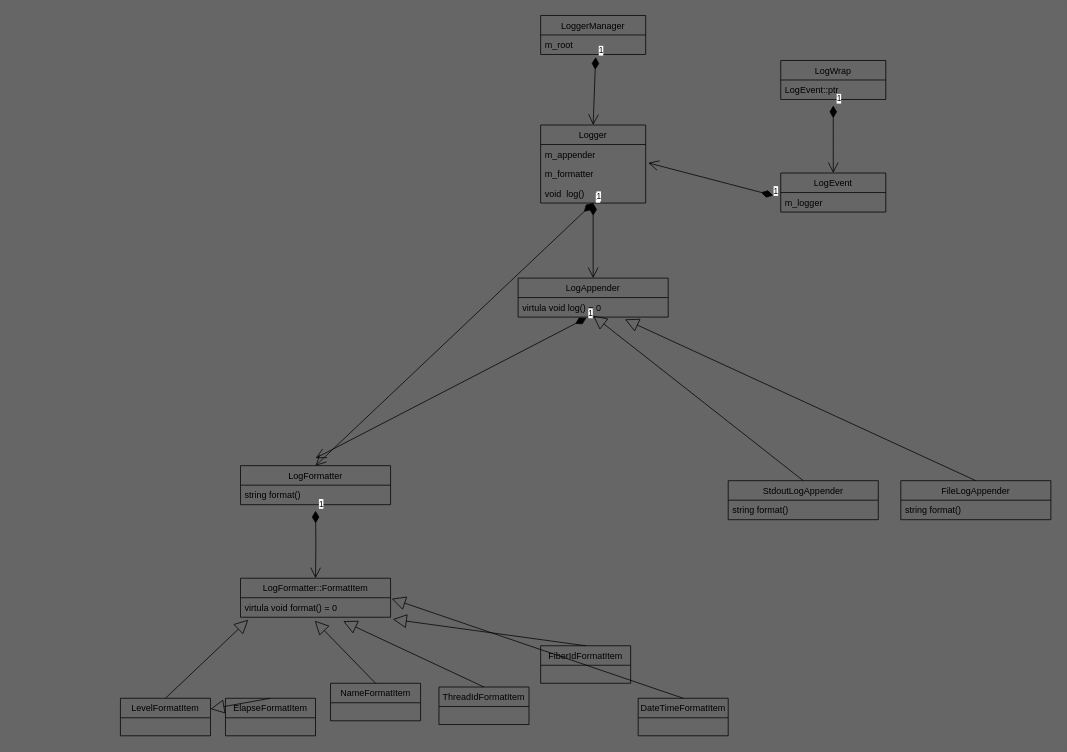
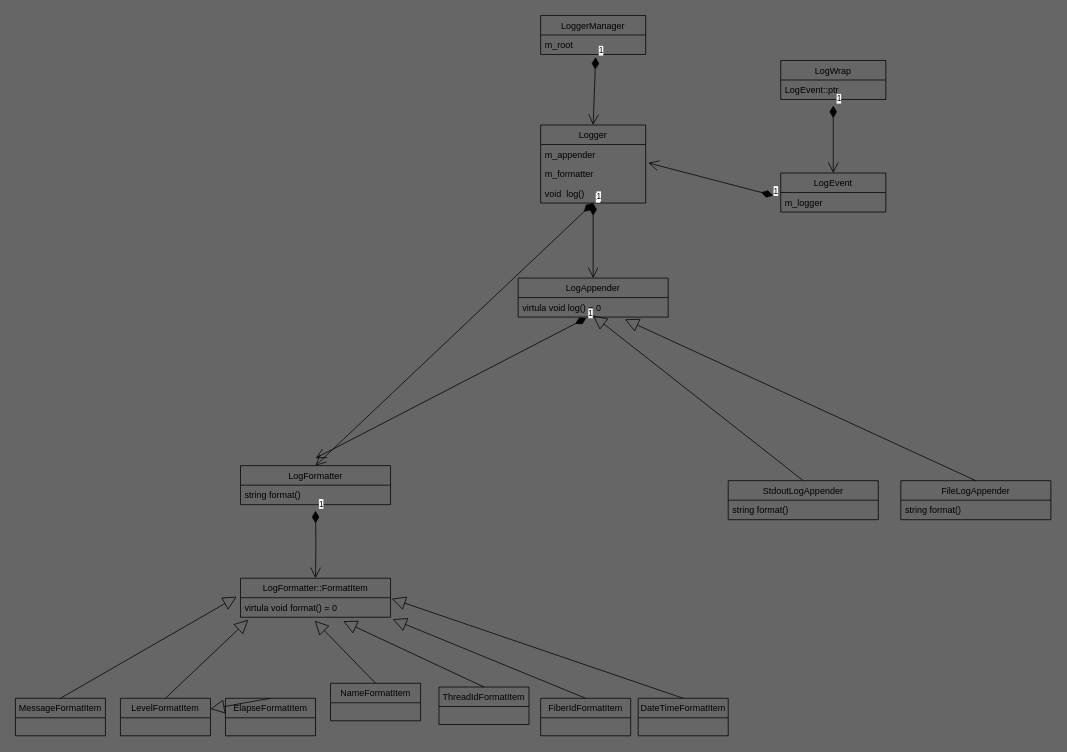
none -> (145, 649)
(585, 664) -> (585, 717)
none -> (60, 717)
